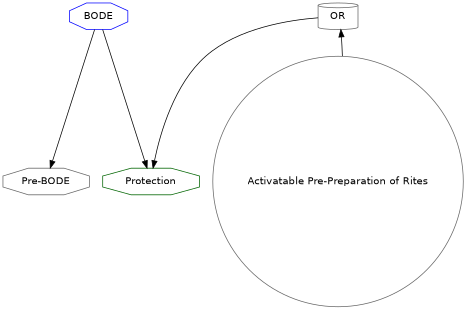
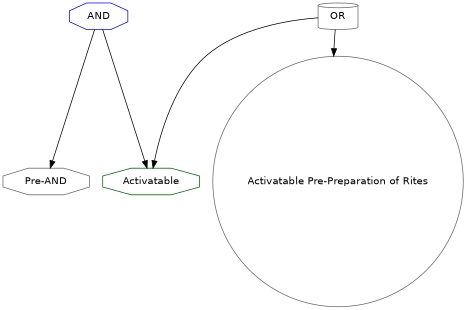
(99, 16) -> (99, 16)
(342, 47) -> (335, 39)
(46, 182) -> (46, 182)
(151, 182) -> (151, 182)
